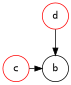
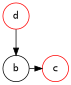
(32, 69) -> (32, 69)
